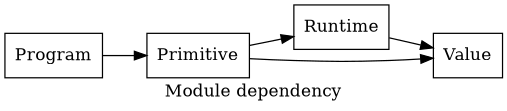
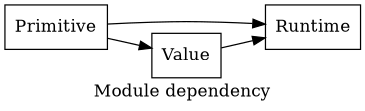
(405, 41) -> (237, 44)
(54, 56) -> none
